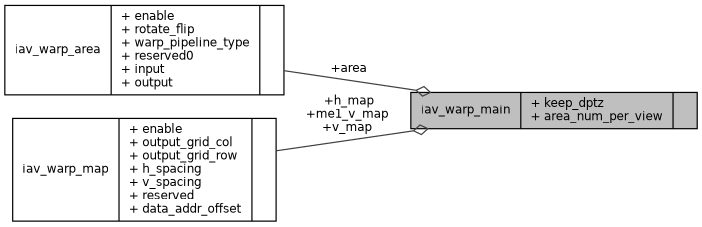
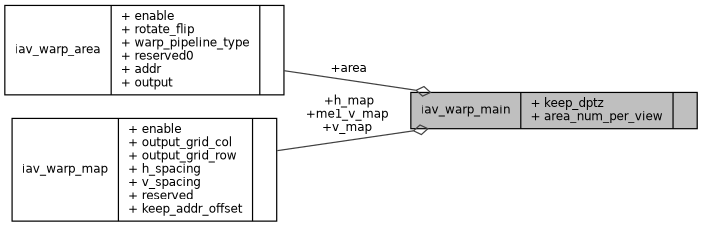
(143, 69) -> (141, 69)
(185, 209) -> (185, 209)
